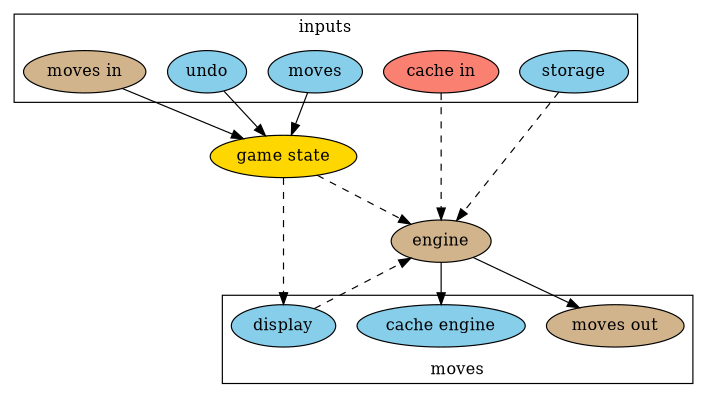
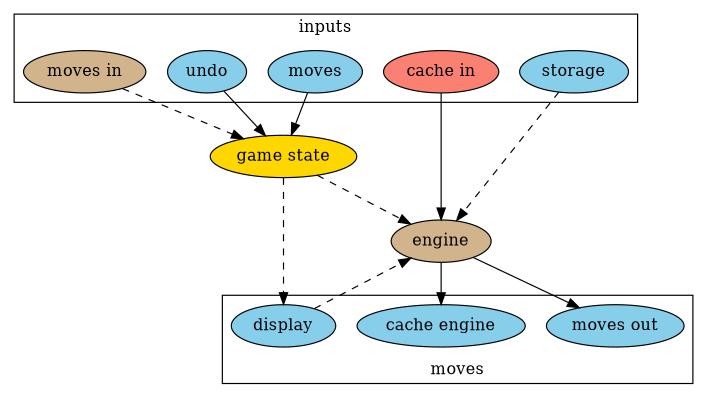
(177, 111) -> (177, 111)
(441, 150) -> (441, 150)
(615, 326) -> (615, 326)
